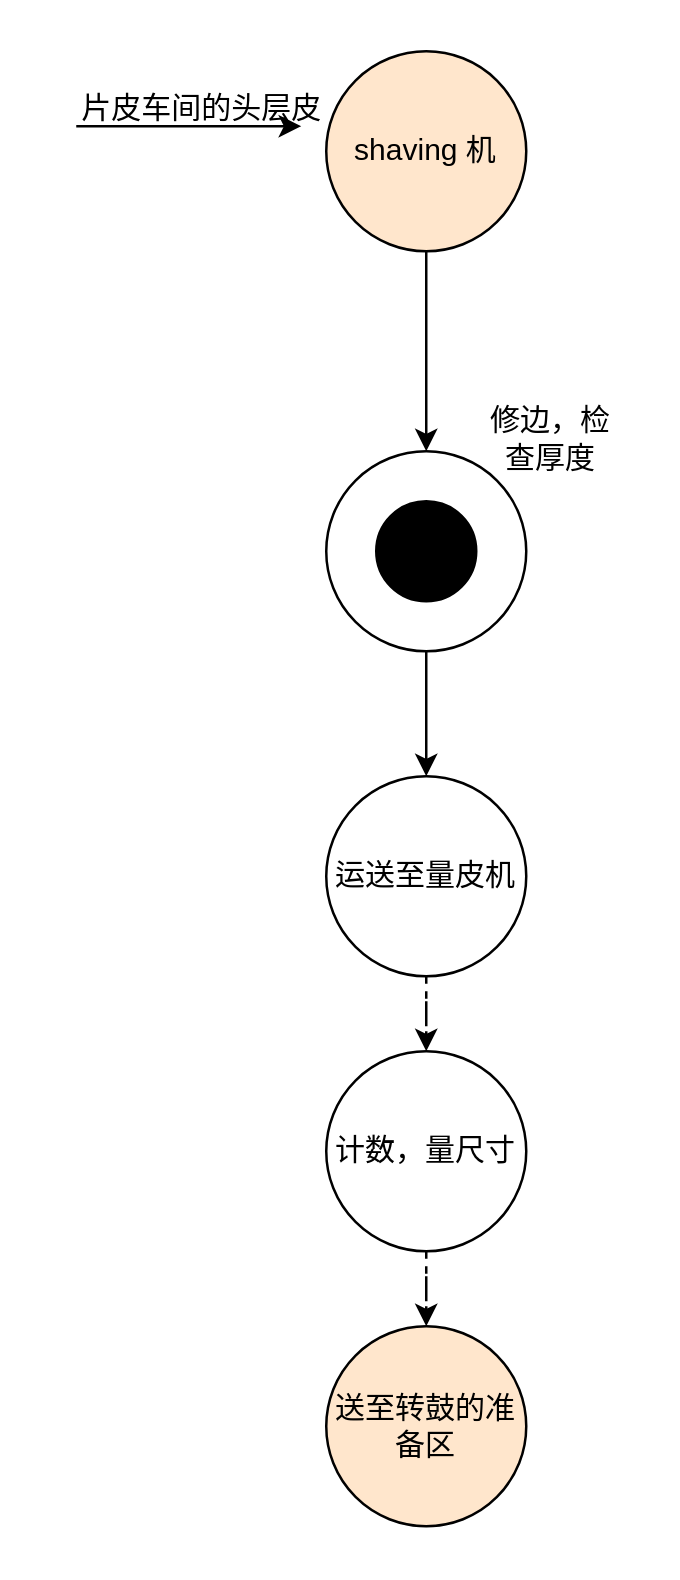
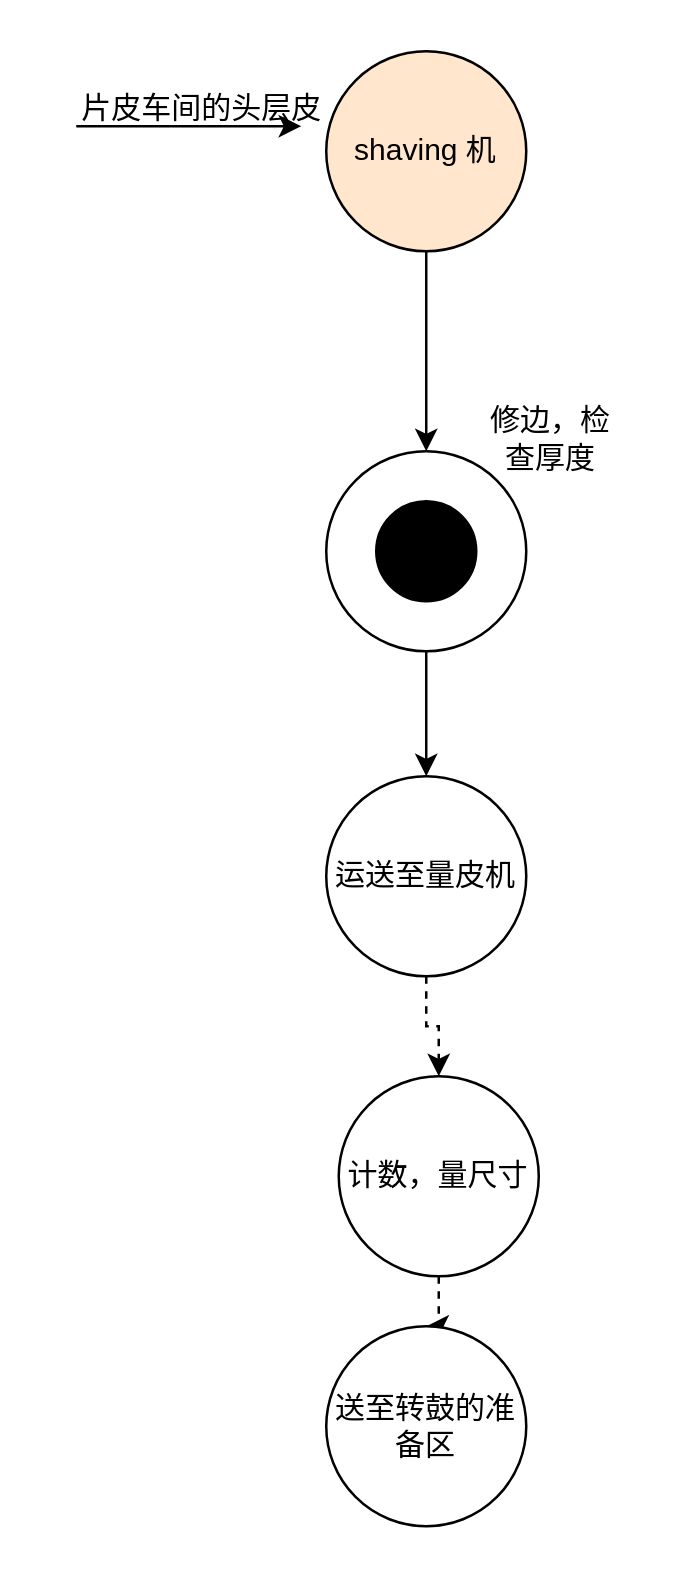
(426, 1151) -> (439, 1176)
(426, 1426) -> (426, 1426)
